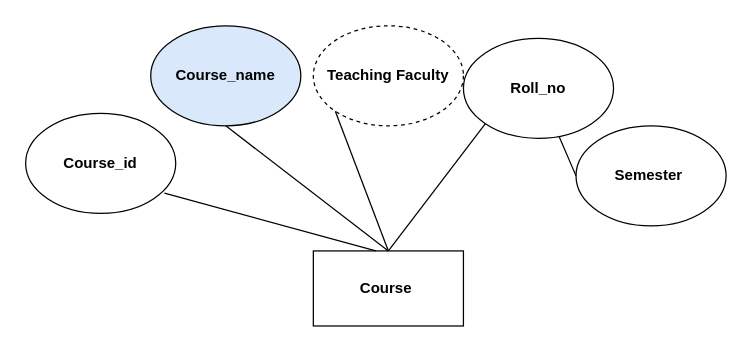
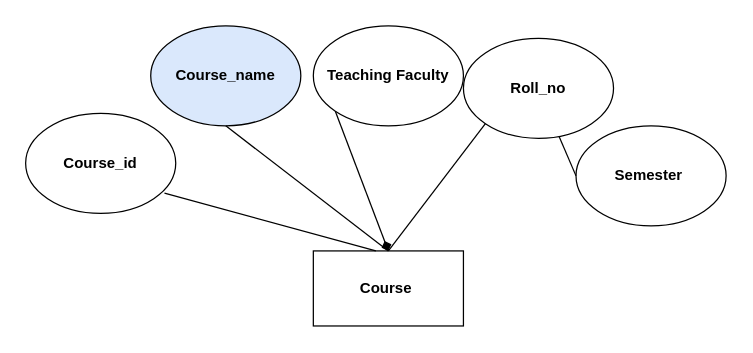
(388, 76) -> (388, 76)
(385, 243) -> (384, 241)
